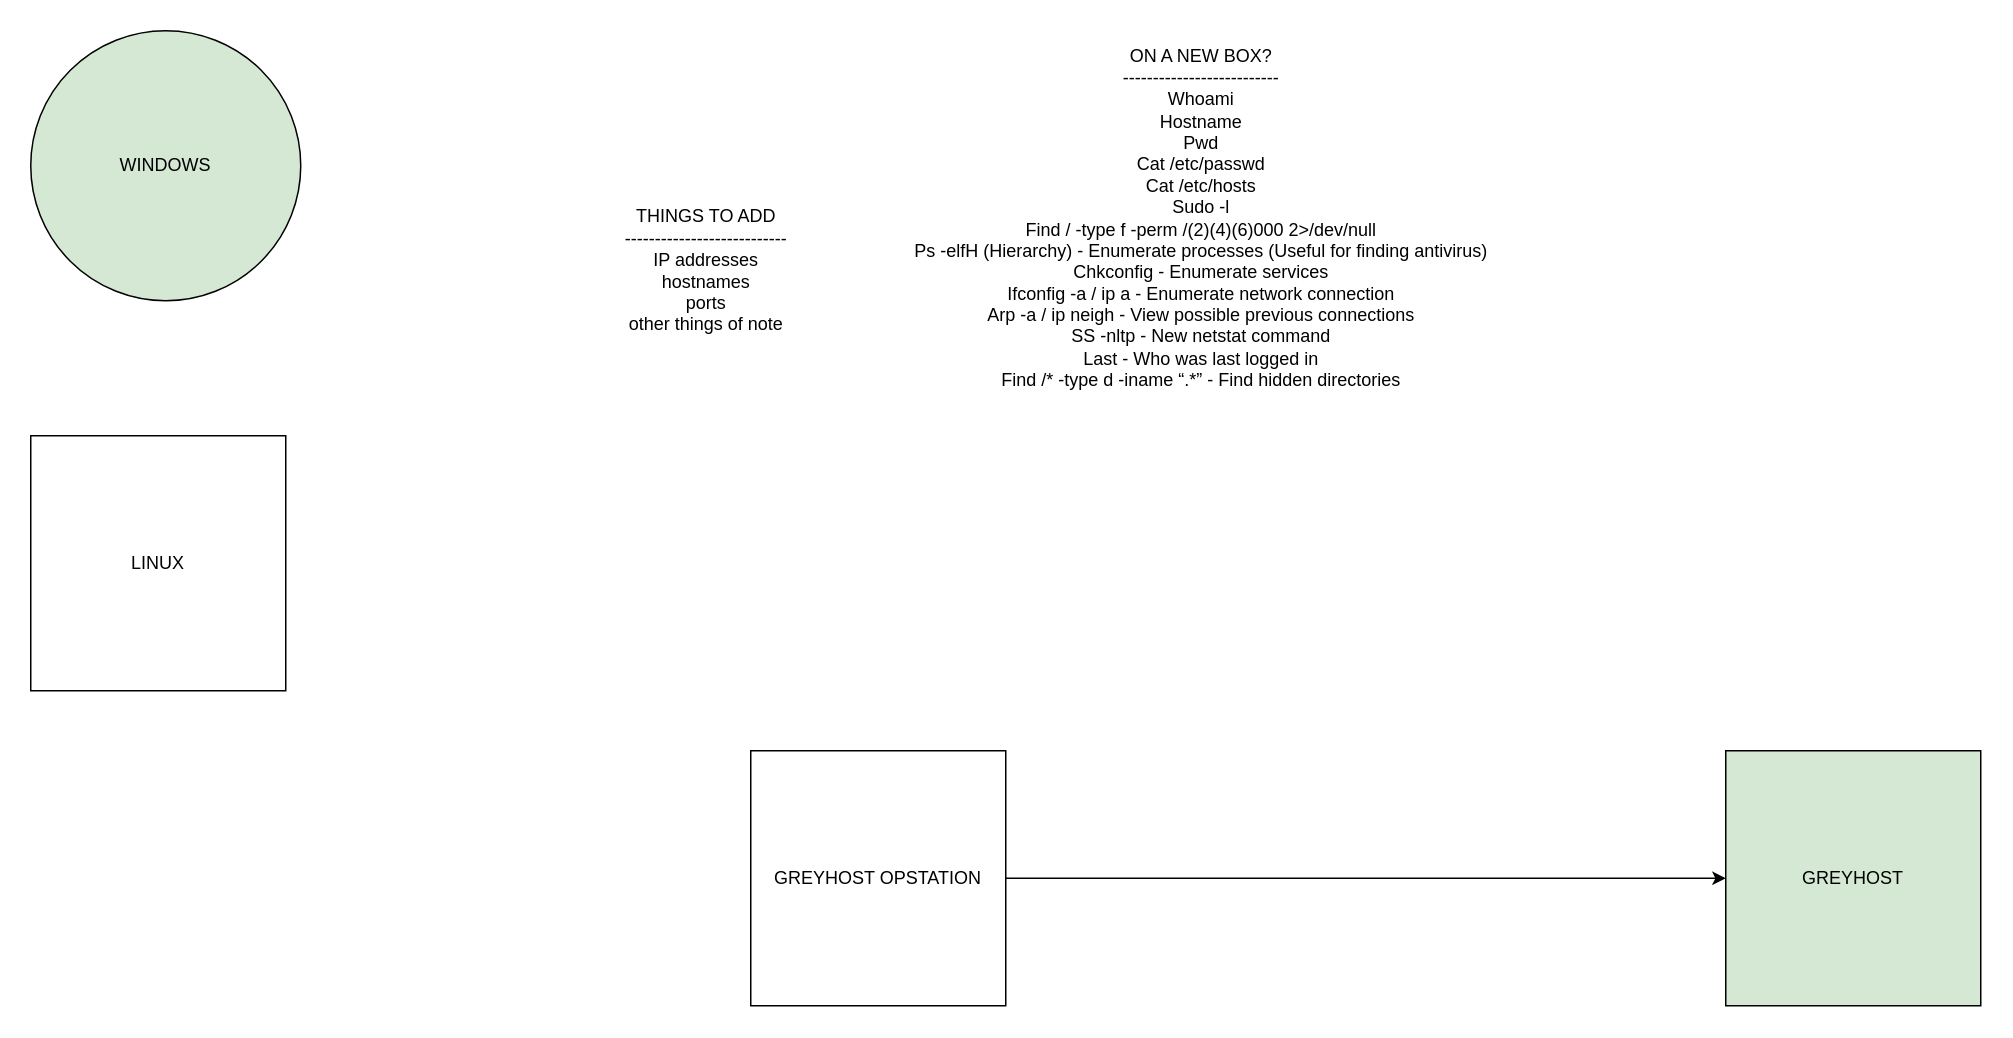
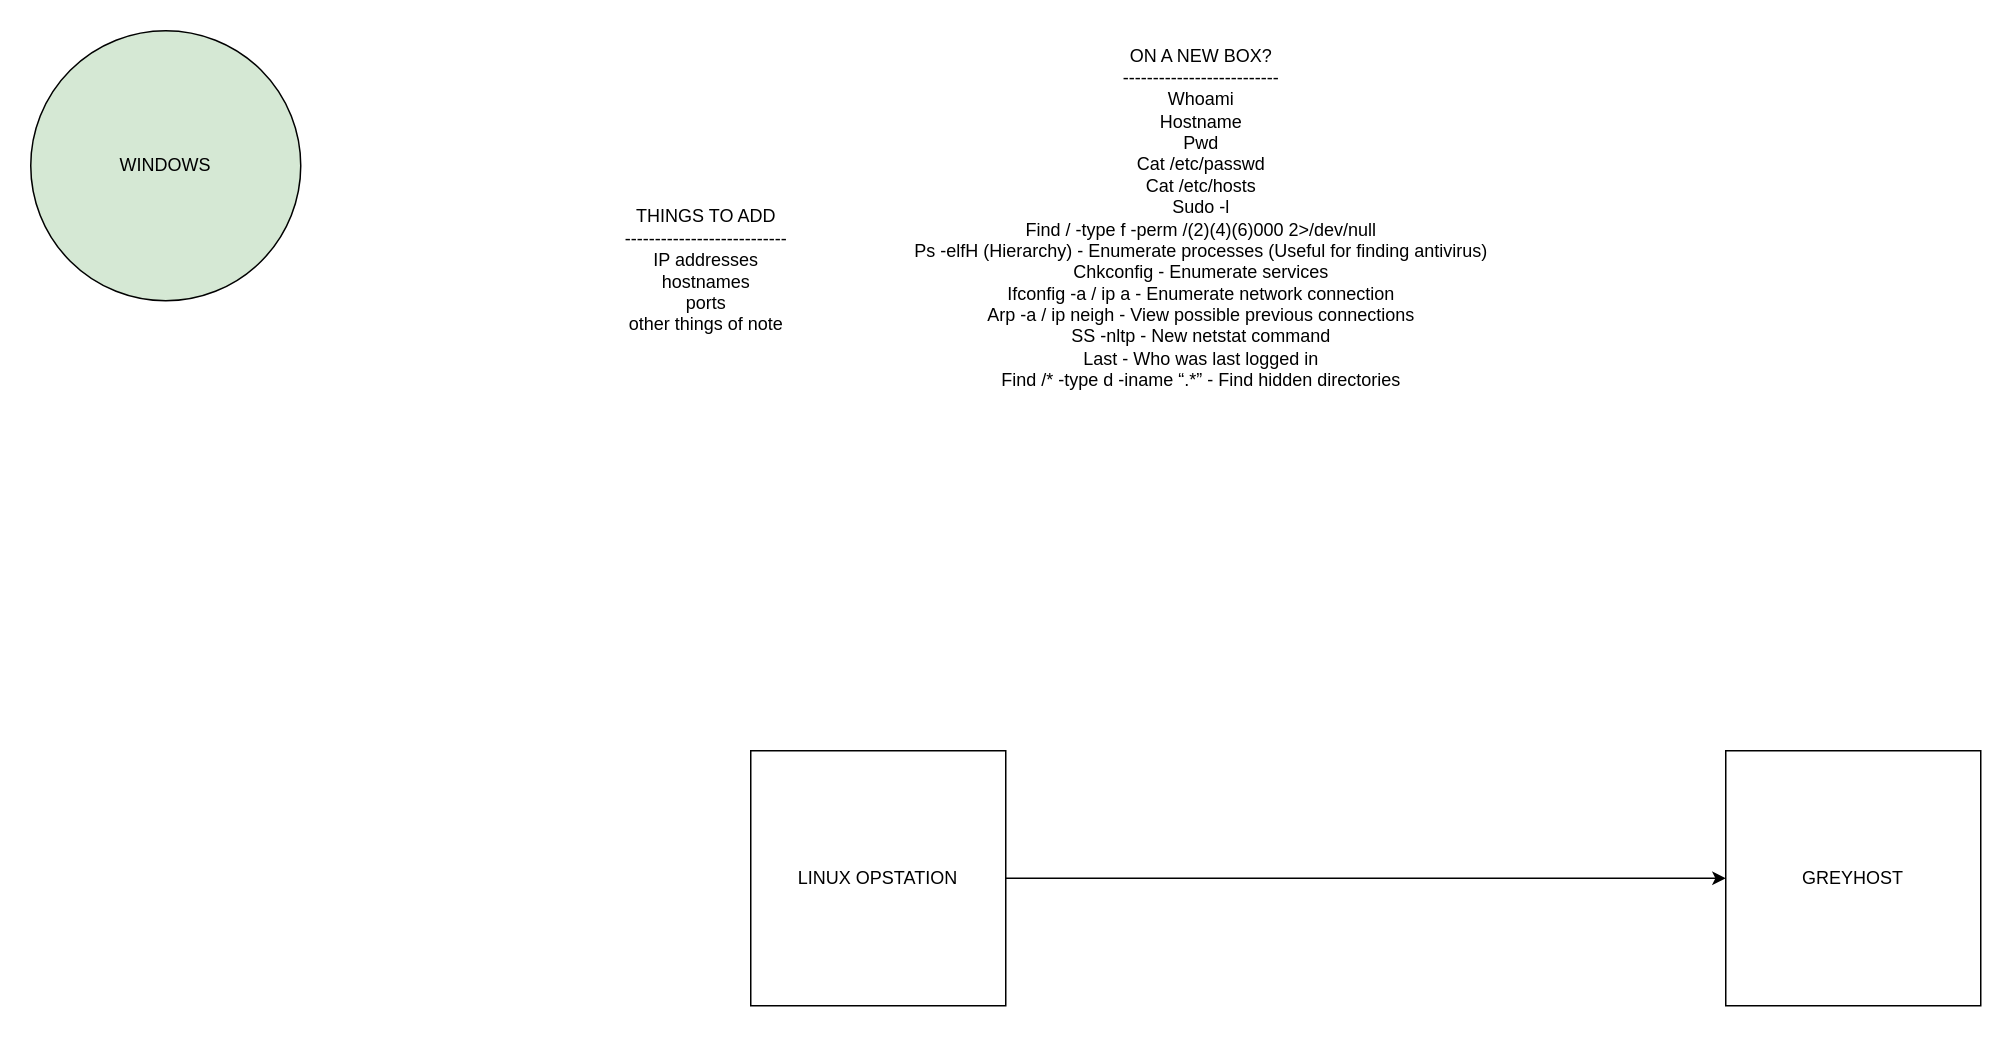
(158, 563) -> none
(878, 878) -> (878, 878)
(1853, 878) -> (1853, 878)
